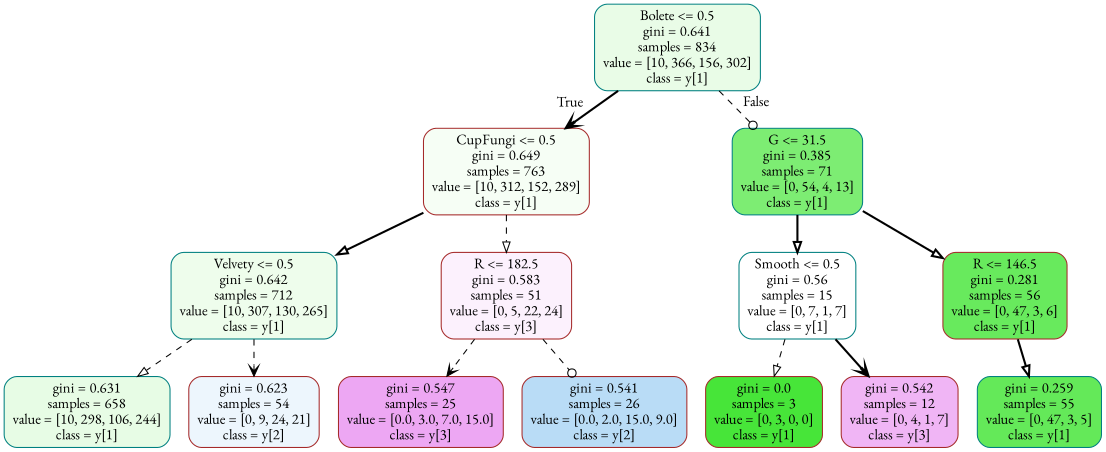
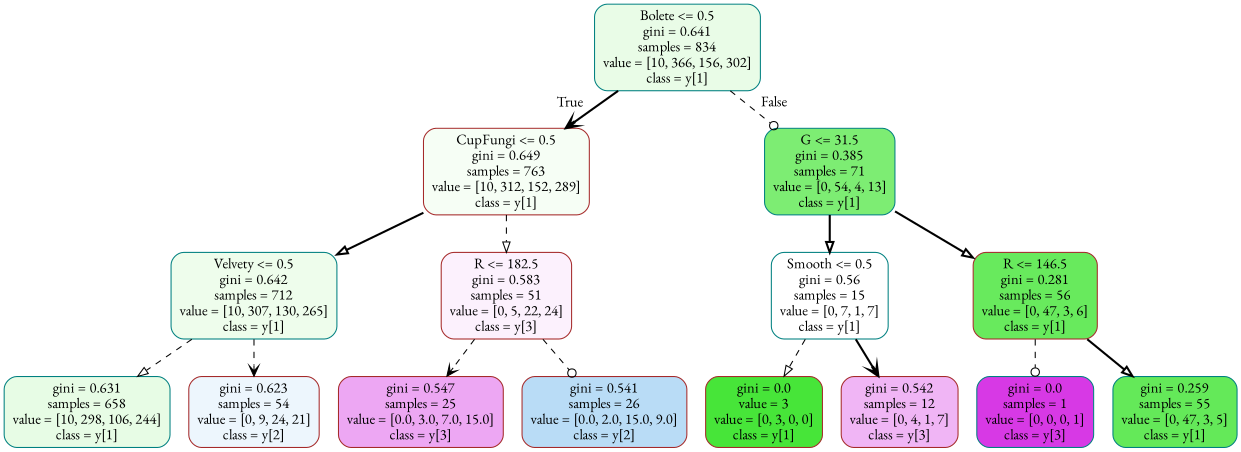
(764, 412) -> (764, 412)
none -> (1035, 412)
